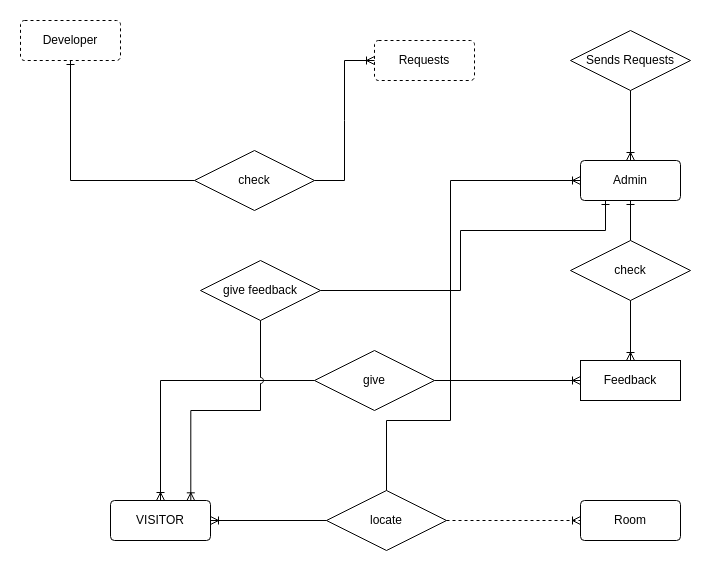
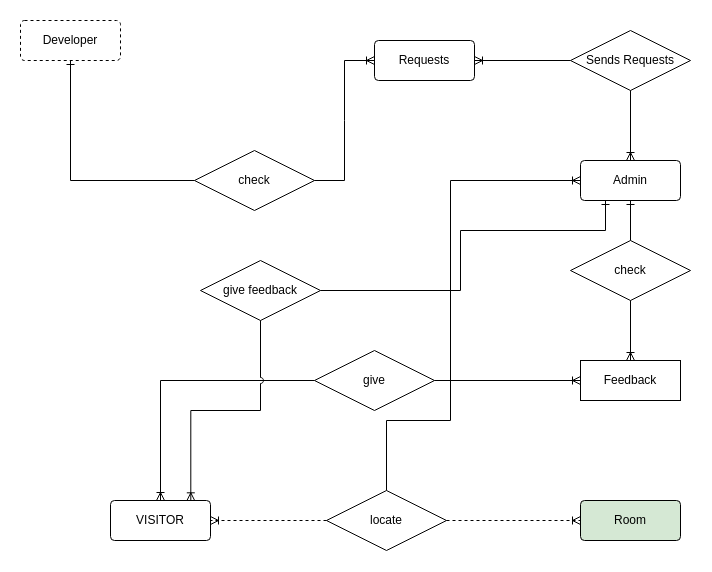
(425, 61) -> (425, 61)
none -> (523, 61)
(268, 521) -> (268, 521)
(631, 521) -> (631, 521)
